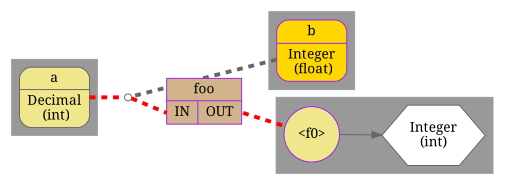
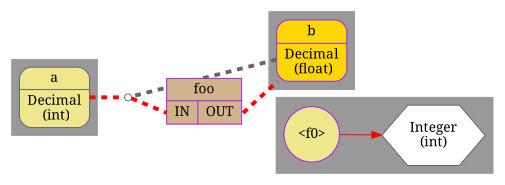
(312, 55) -> (312, 55)
(264, 120) -> (260, 97)
(356, 135) -> (356, 135)
